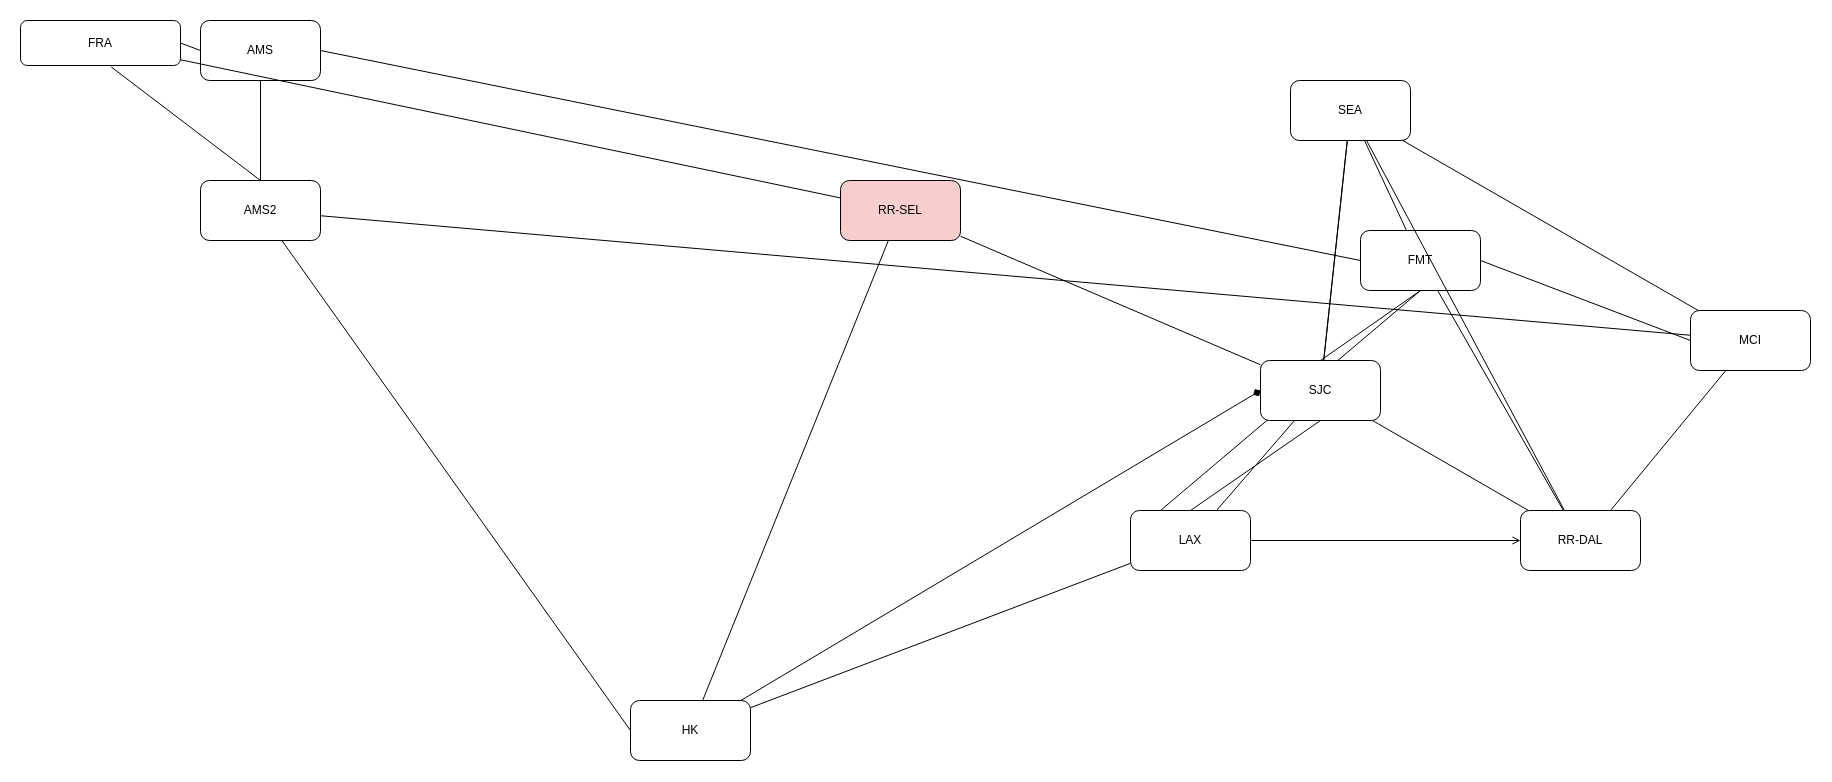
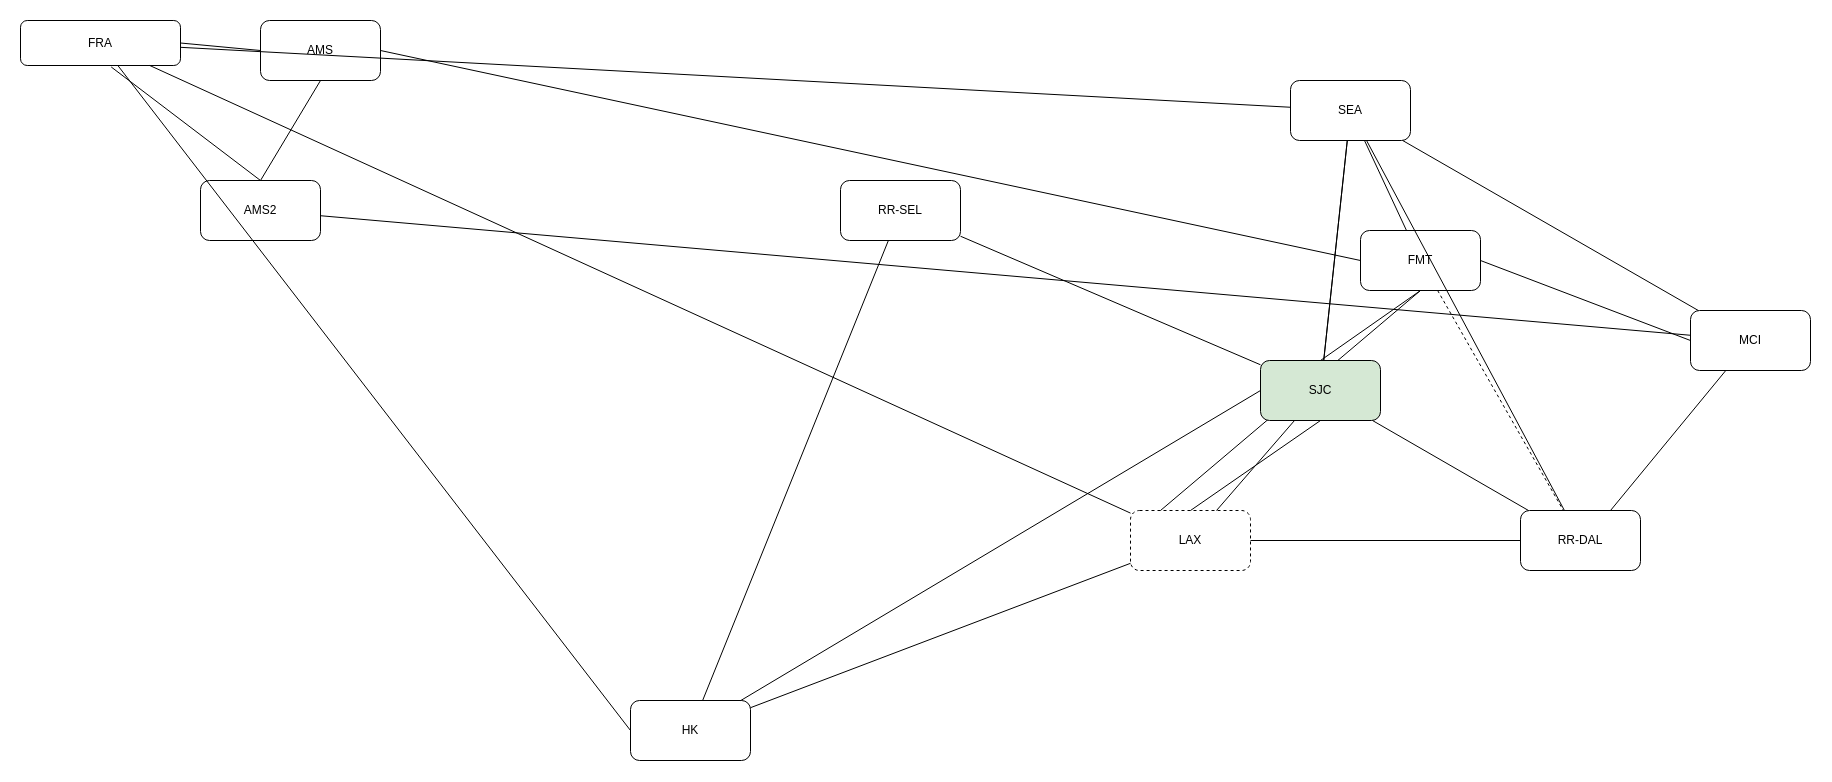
(261, 51) -> (321, 51)
none -> (864, 84)
(511, 129) -> (824, 373)
(901, 211) -> (901, 211)
(1321, 391) -> (1321, 391)
(1253, 395) -> (1256, 393)
(1499, 397) -> (1499, 397)
(454, 482) -> (379, 404)
(1191, 541) -> (1191, 541)
(1515, 541) -> (1515, 541)
